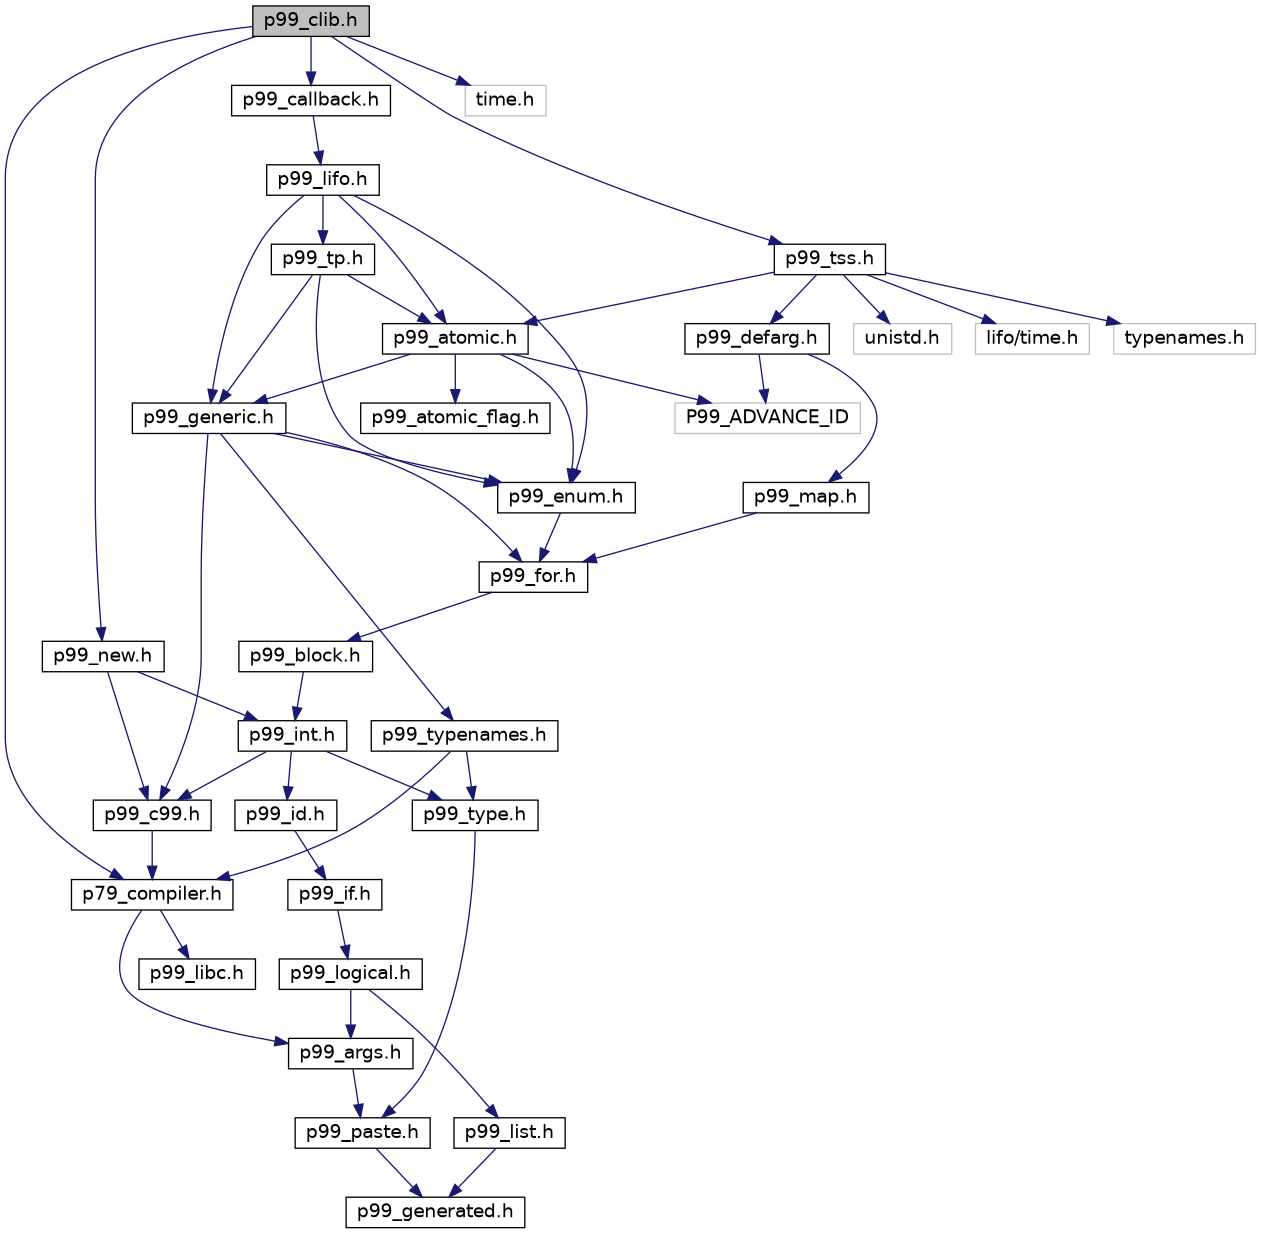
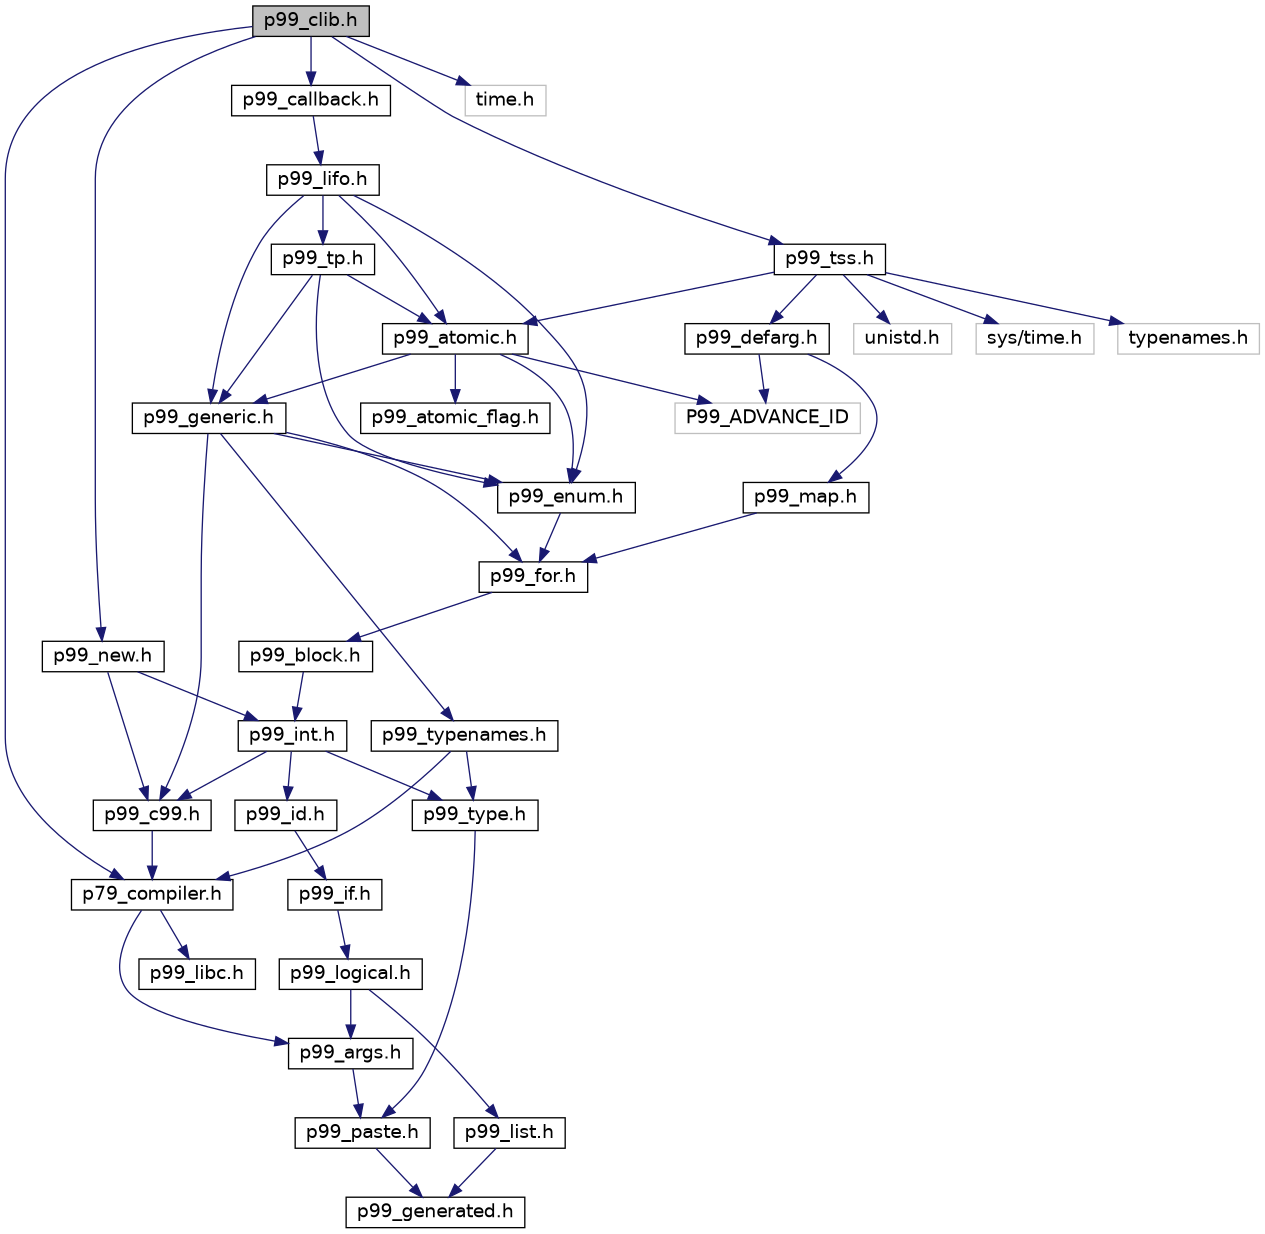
(1032, 339) -> (1035, 339)
